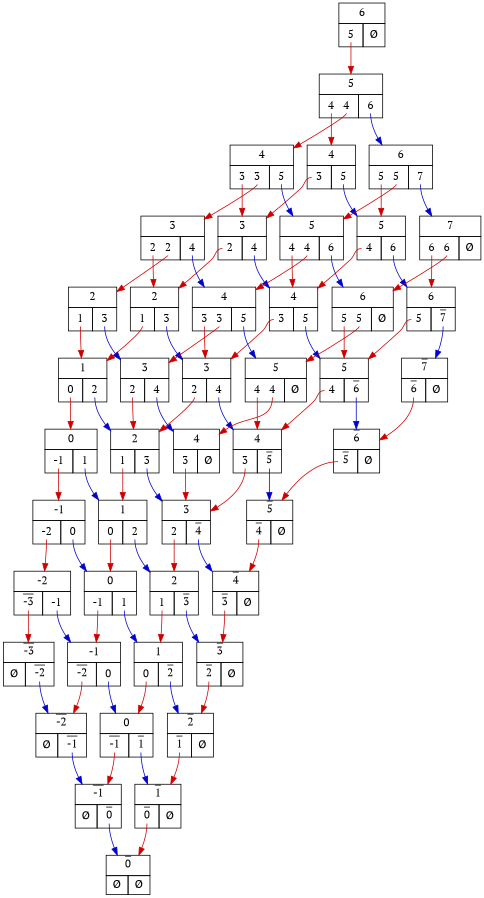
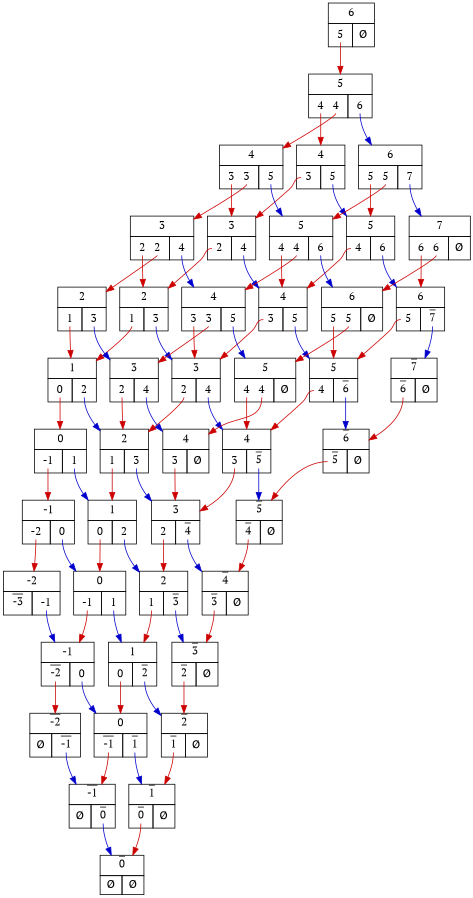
(28, 664) -> none
